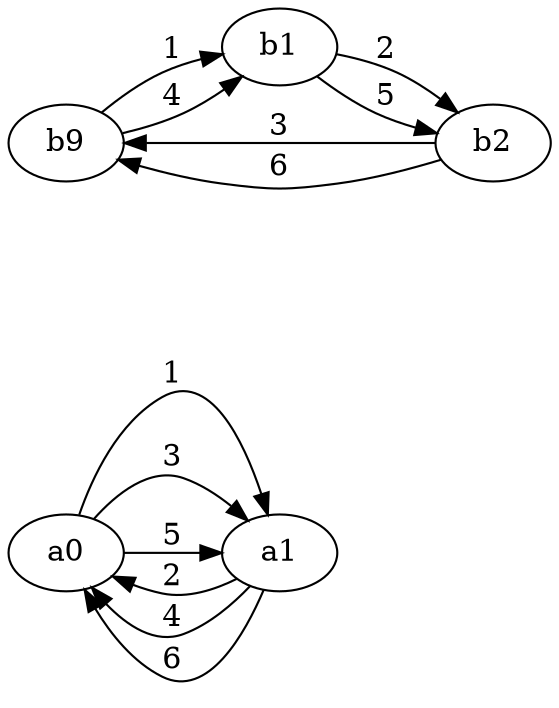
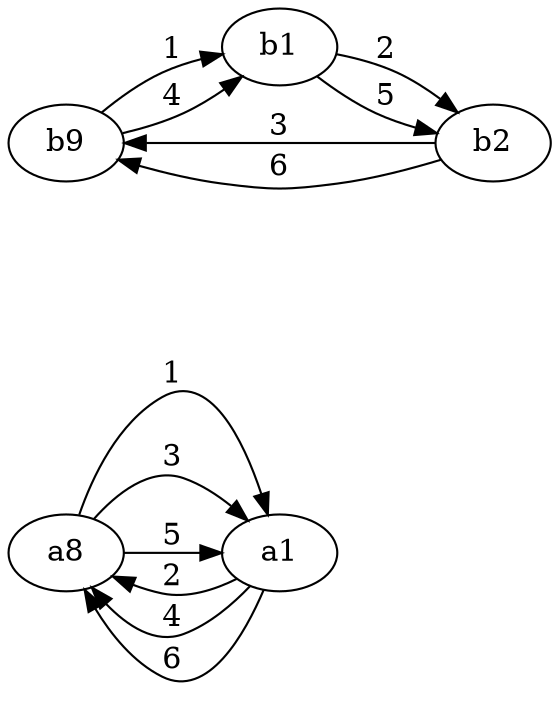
(66, 553) -> (66, 553)
